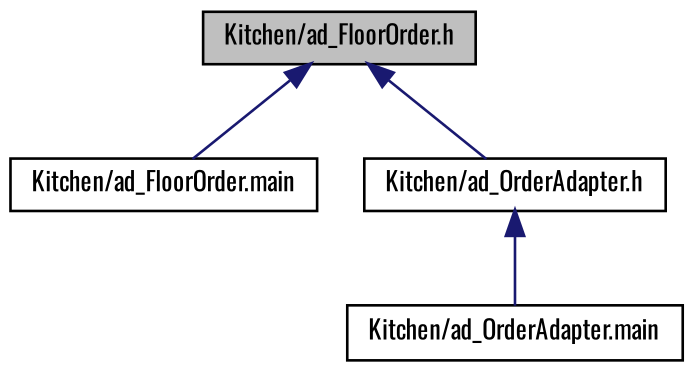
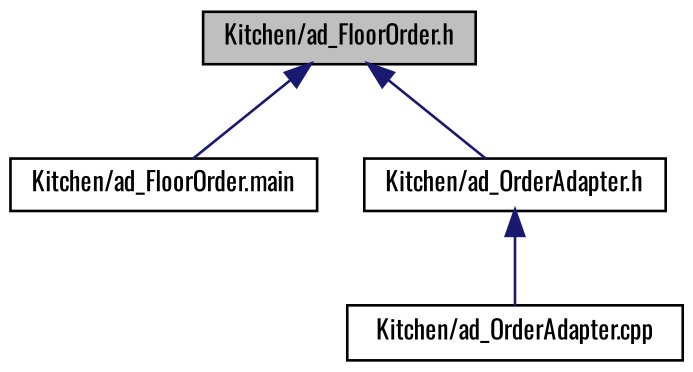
(515, 333) -> (515, 333)
